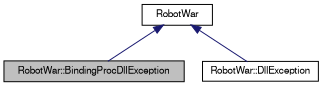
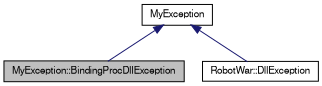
(177, 15) -> (177, 15)
(94, 71) -> (94, 71)
